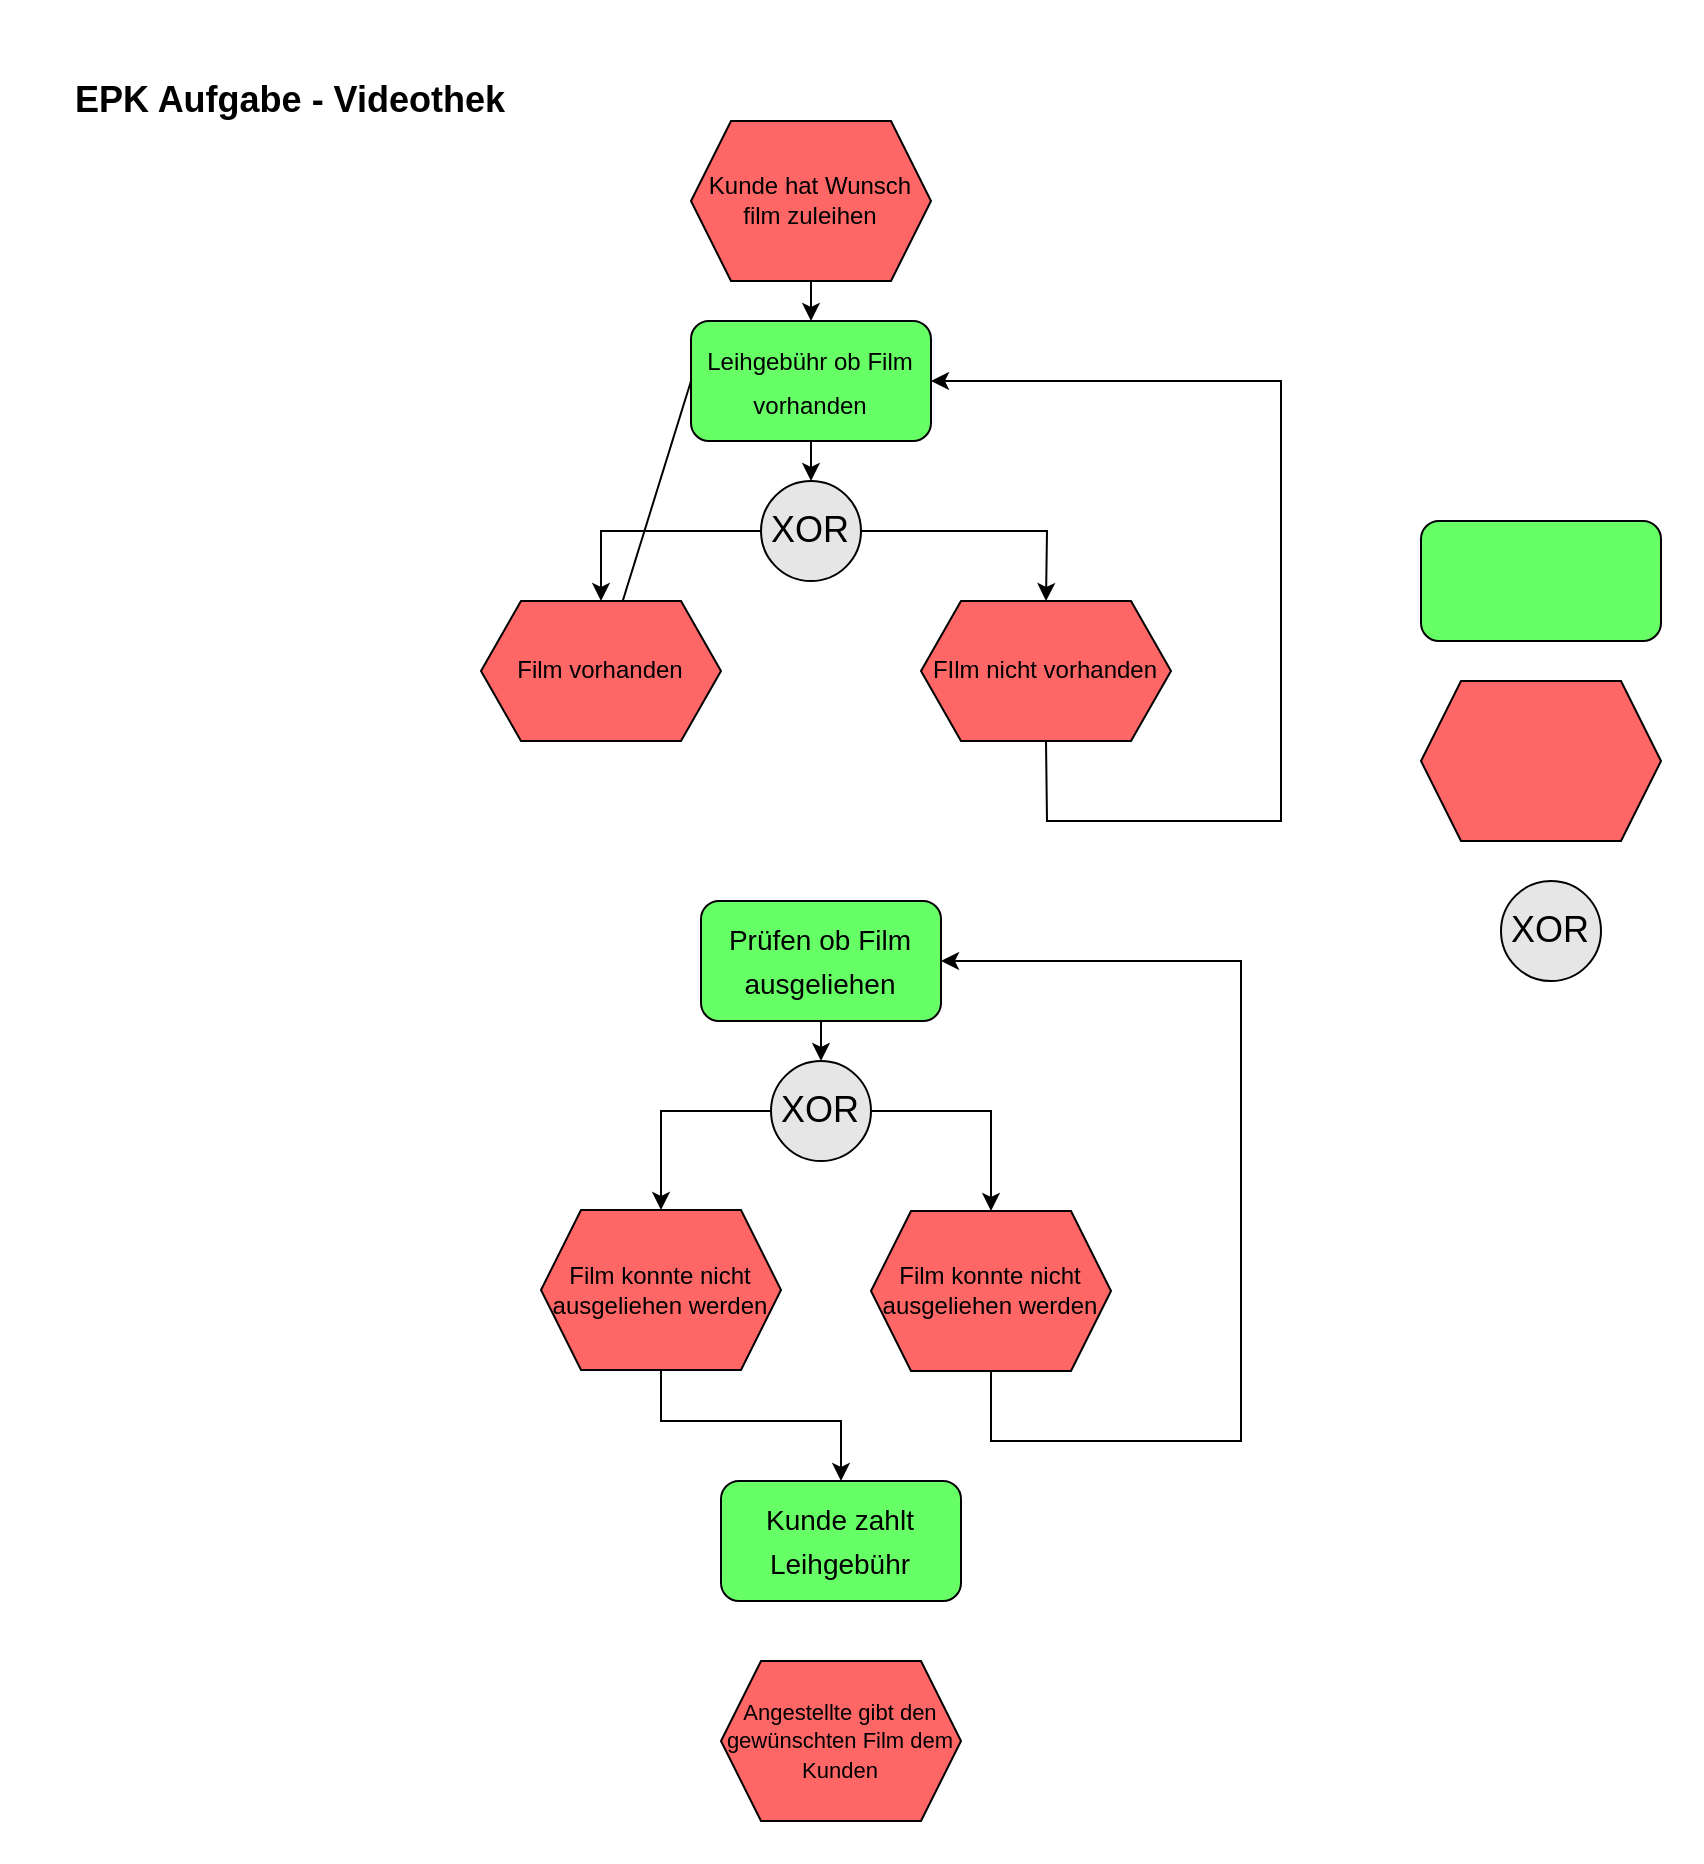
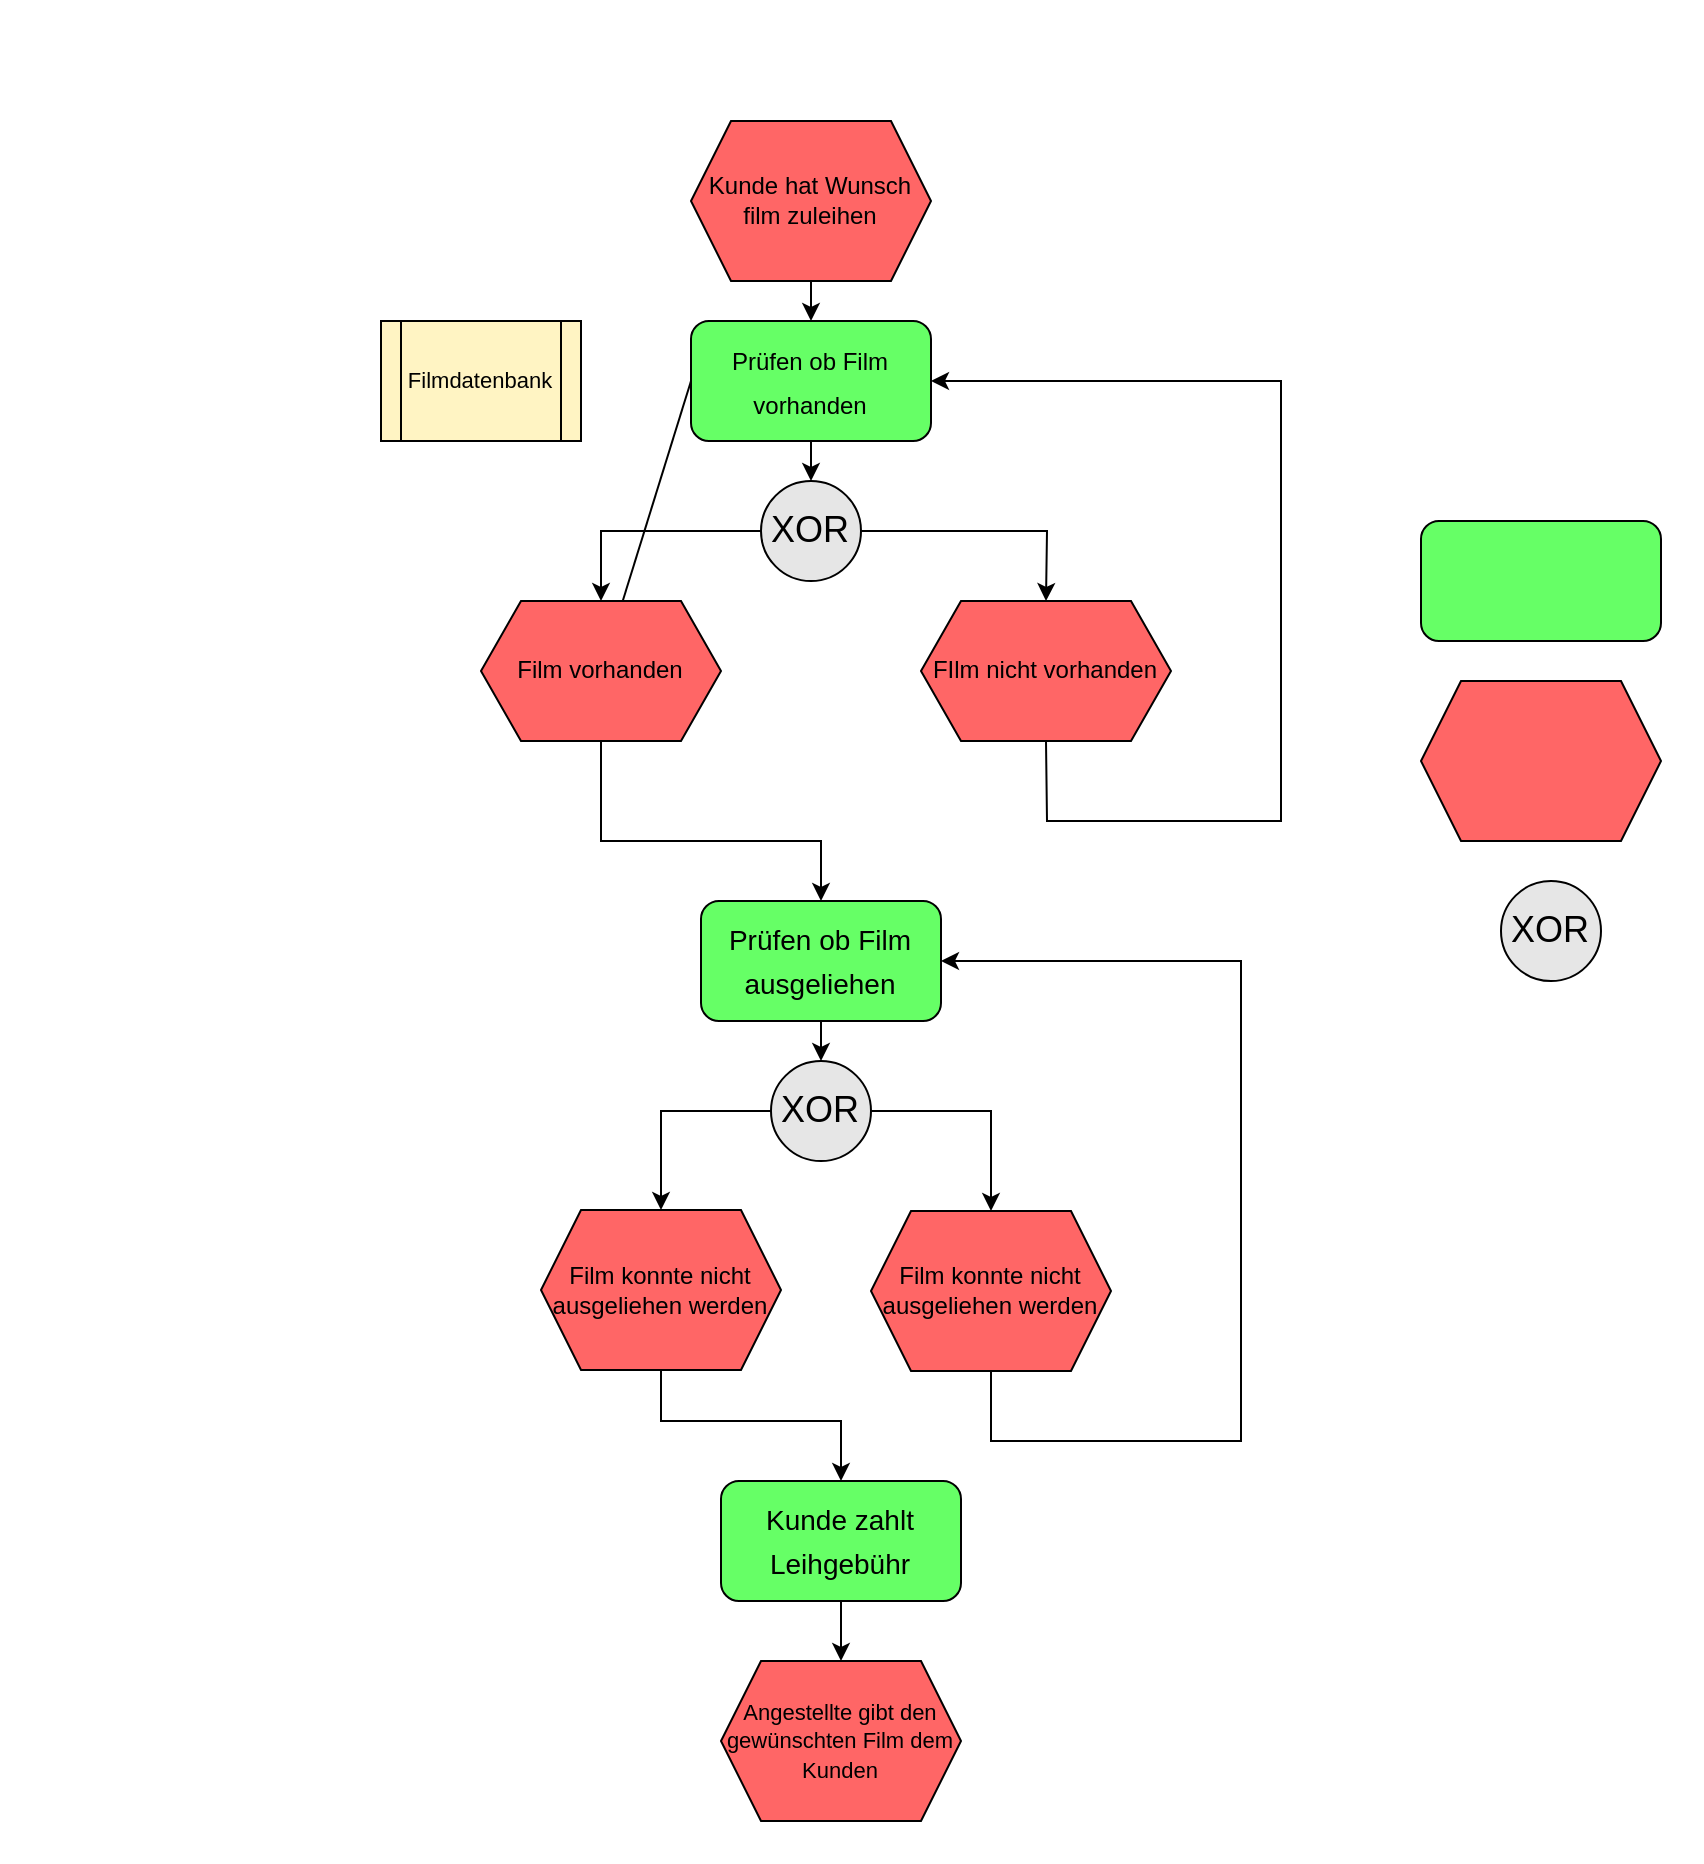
(291, 101) -> none
none -> (481, 381)
(811, 381) -> (811, 381)
none -> (684, 841)
none -> (841, 1624)
